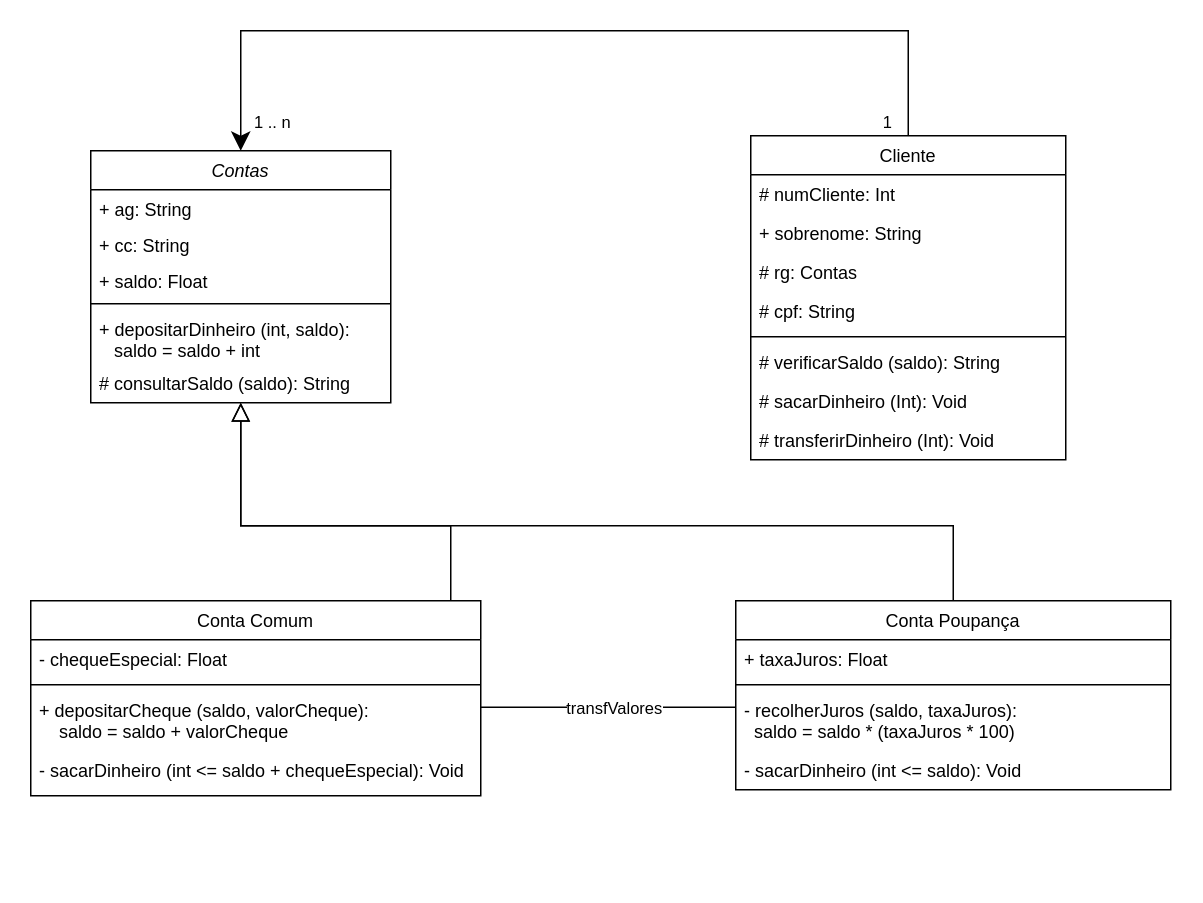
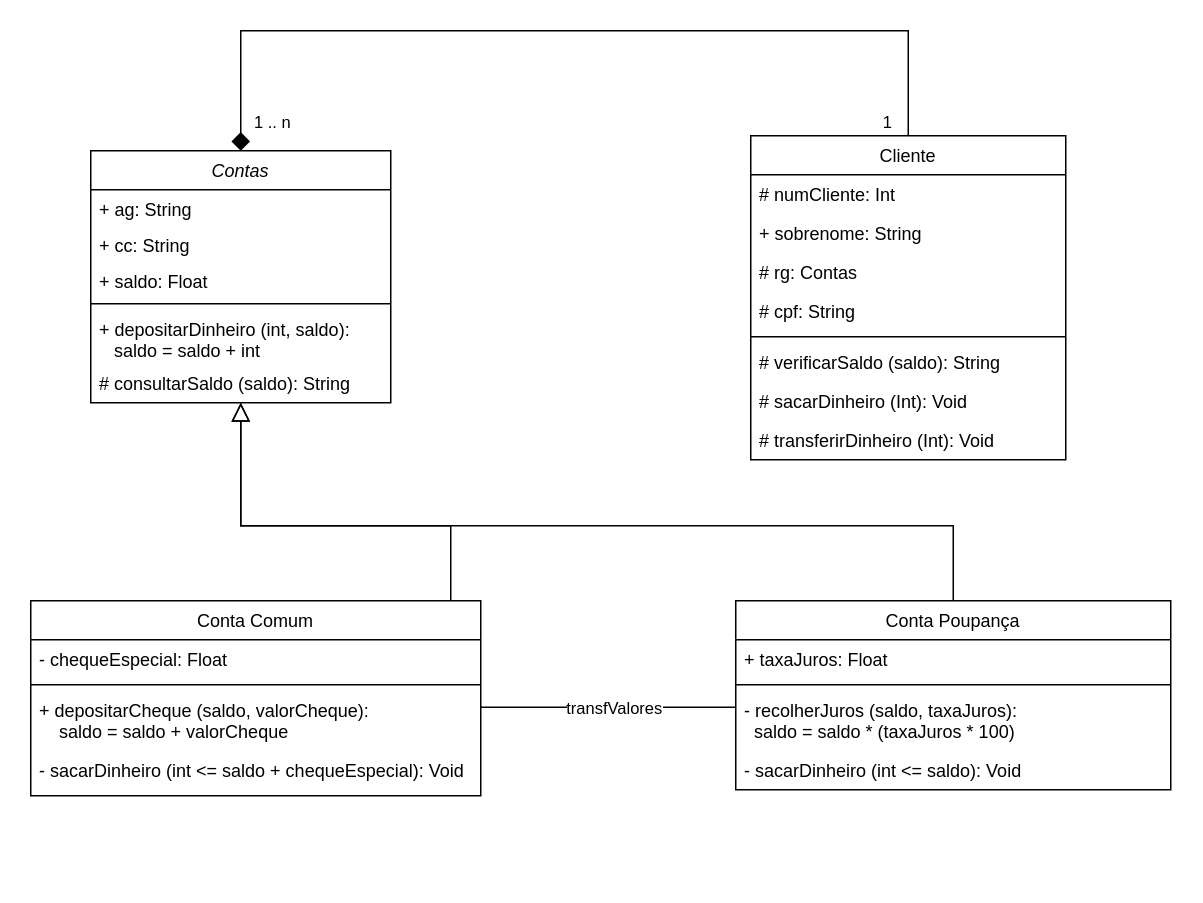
(241, 133) -> (241, 132)
